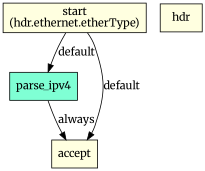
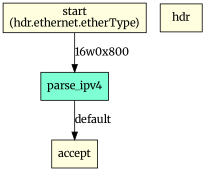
(77, 52) -> (102, 52)
(103, 82) -> none
(77, 120) -> (93, 120)
